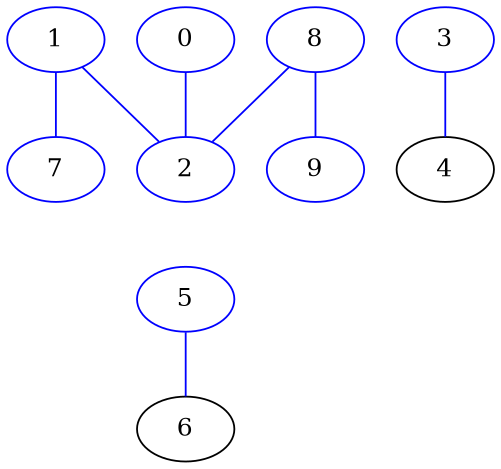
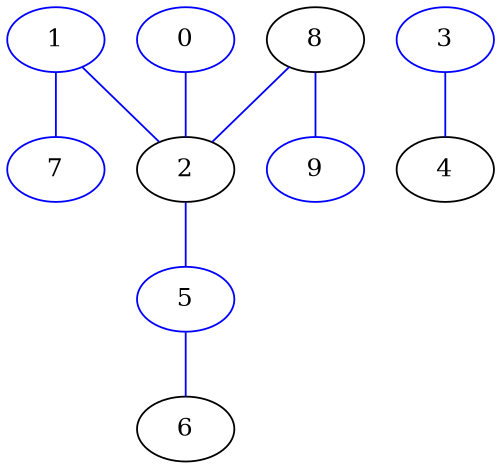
(315, 40) -> (315, 40)
(186, 169) -> (186, 169)
none -> (186, 235)
